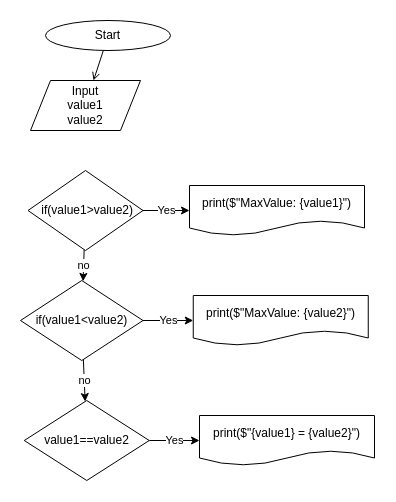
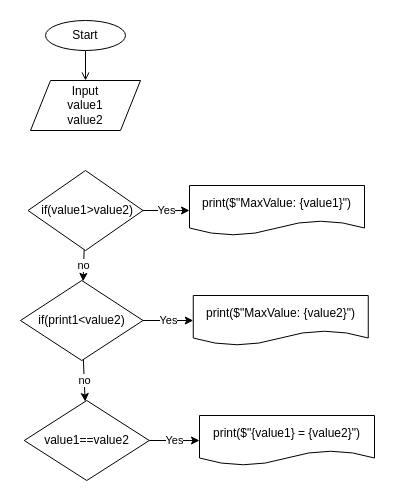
(108, 36) -> (86, 36)
(82, 321) -> (82, 321)
